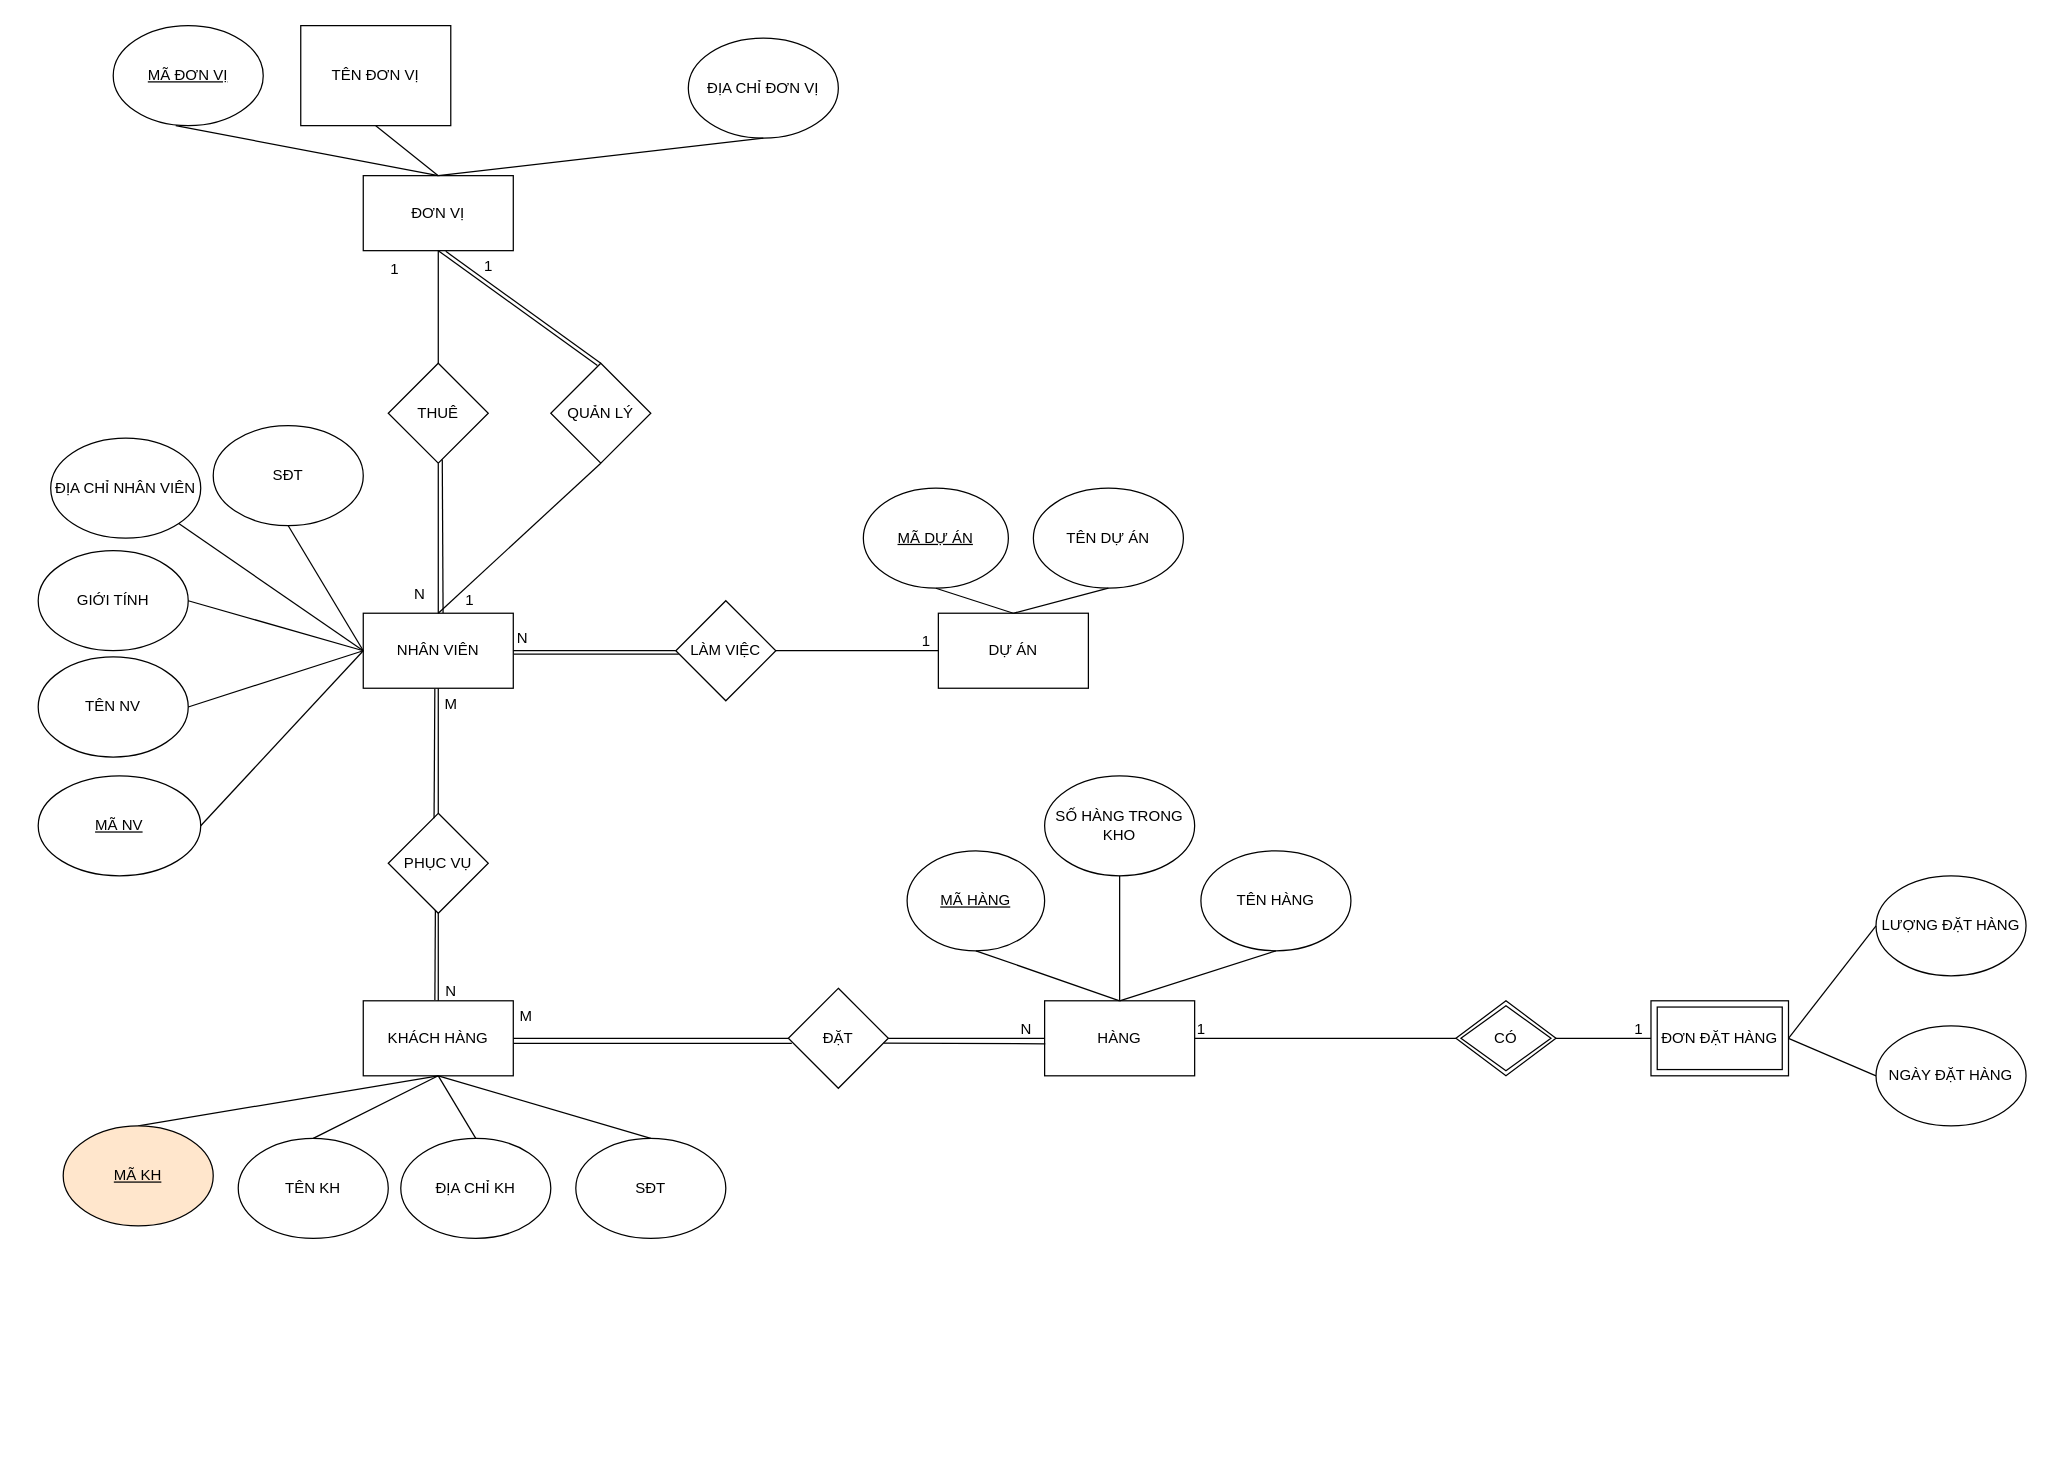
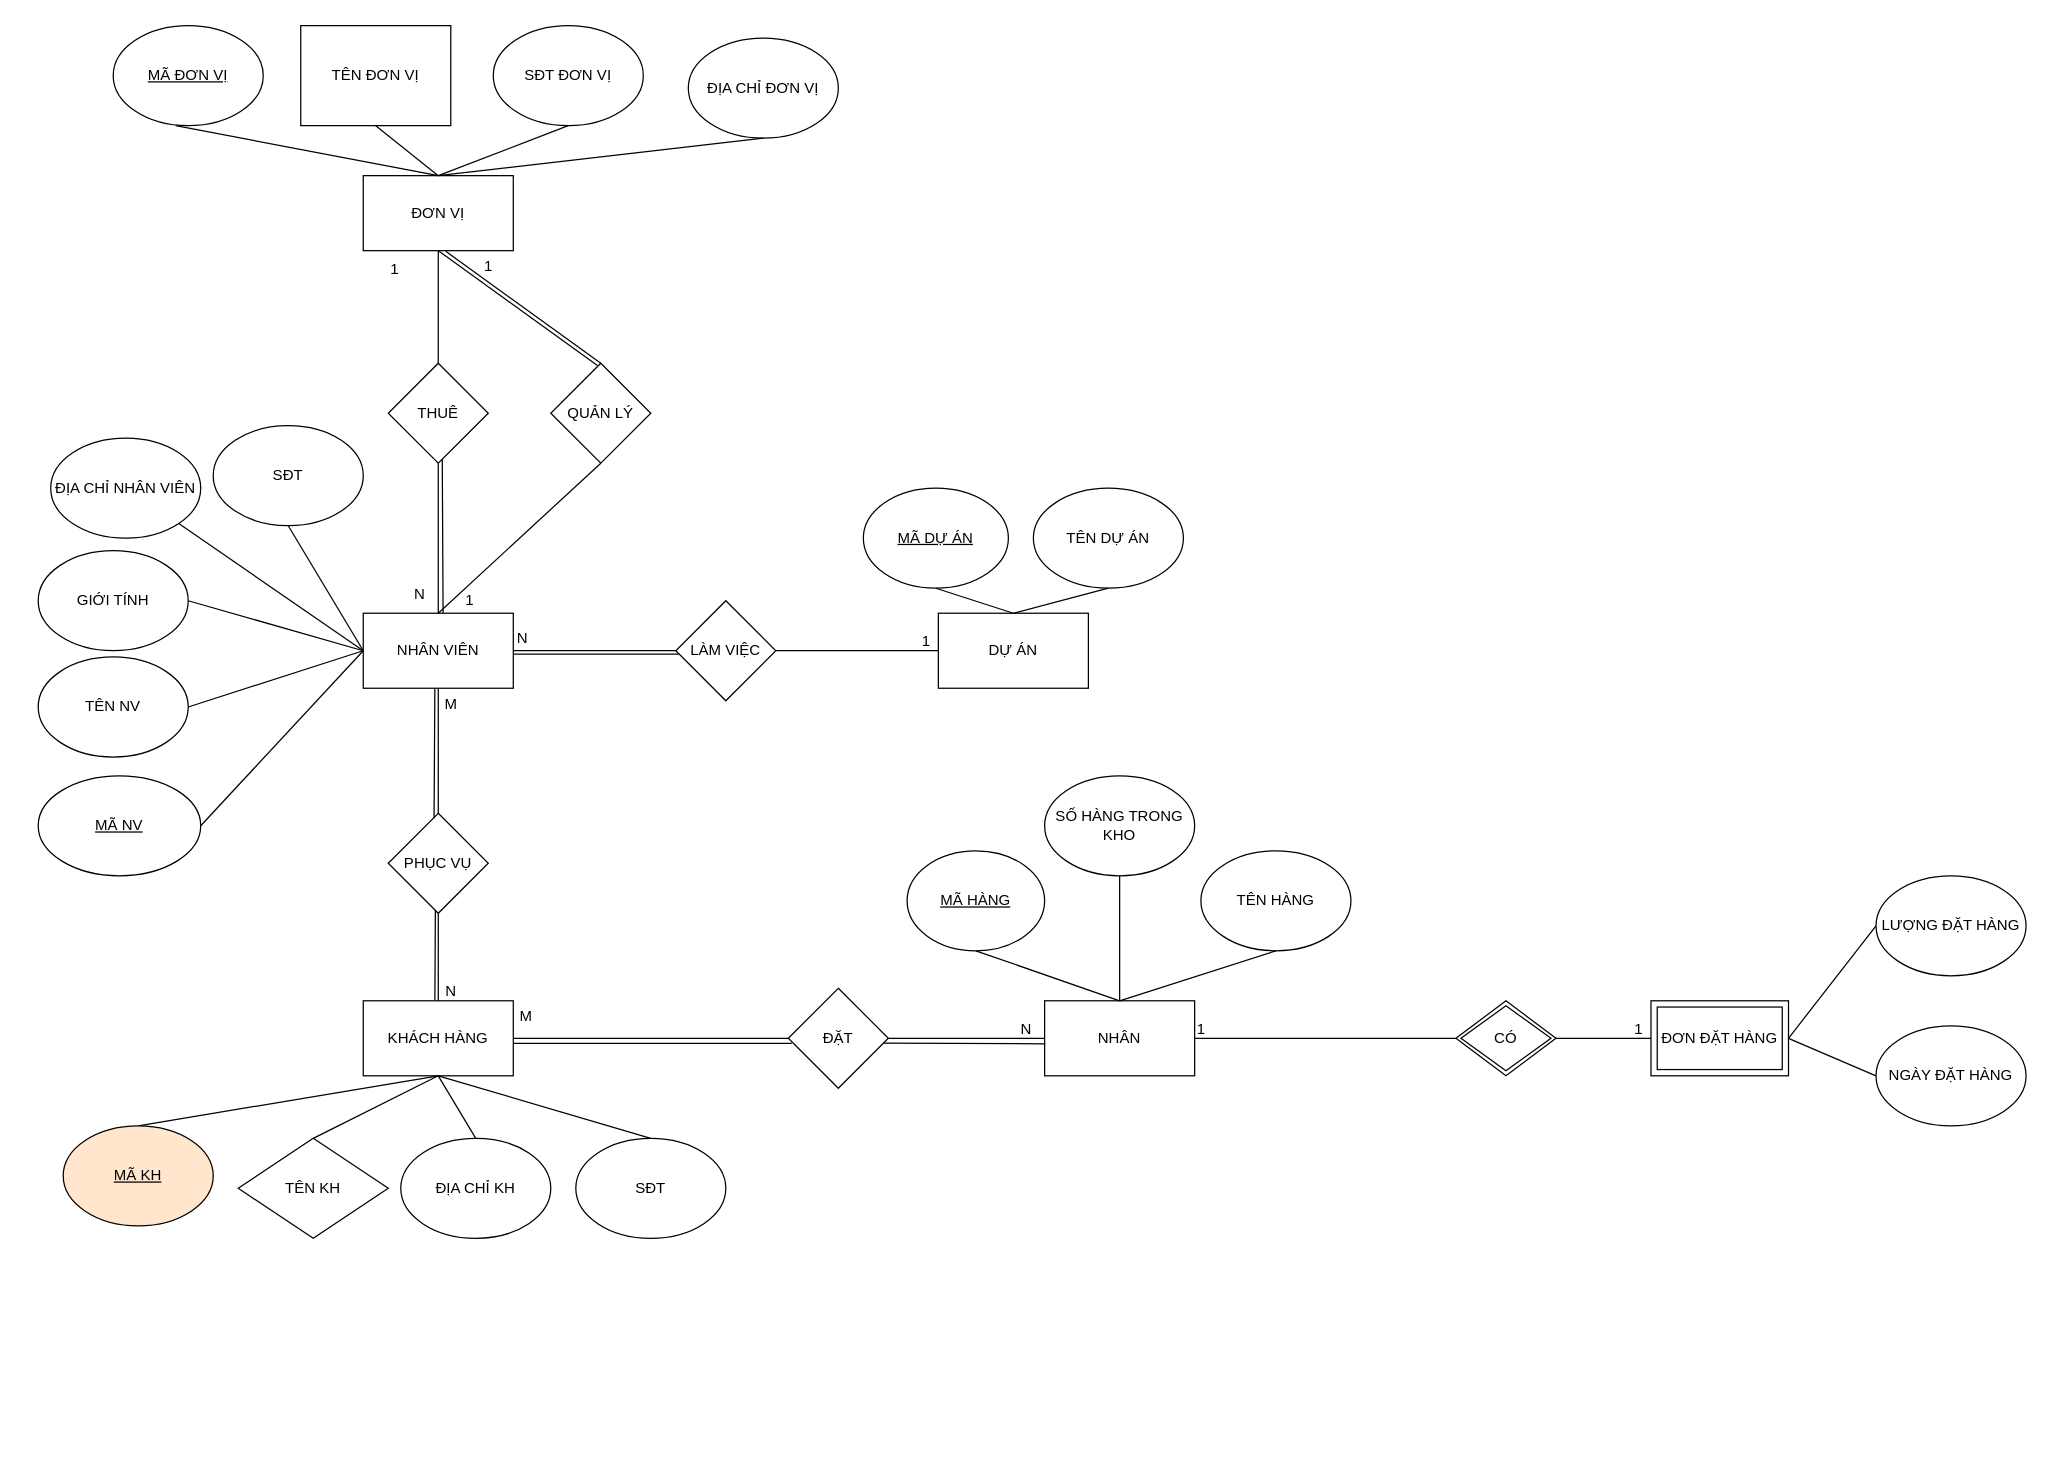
none -> (568, 76)
none -> (505, 150)
(1119, 1038) -> (1119, 1038)
(313, 1188) -> (313, 1188)
